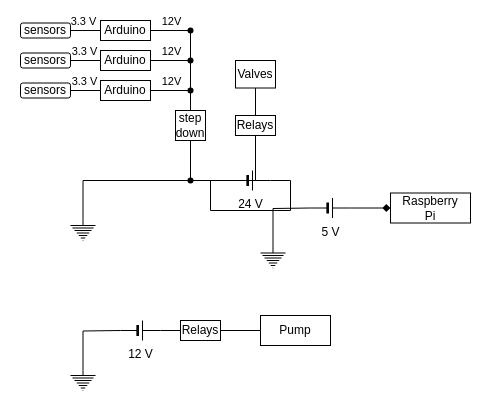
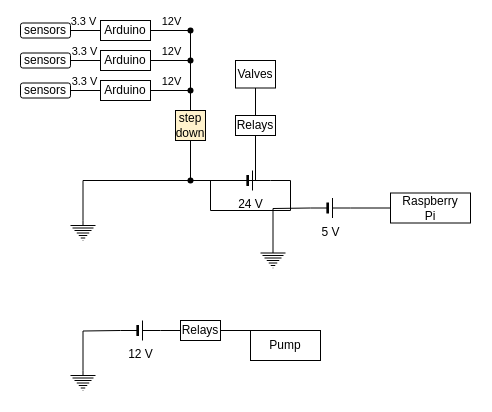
(191, 126) -> (191, 126)
(382, 208) -> (386, 208)
(296, 331) -> (286, 346)
